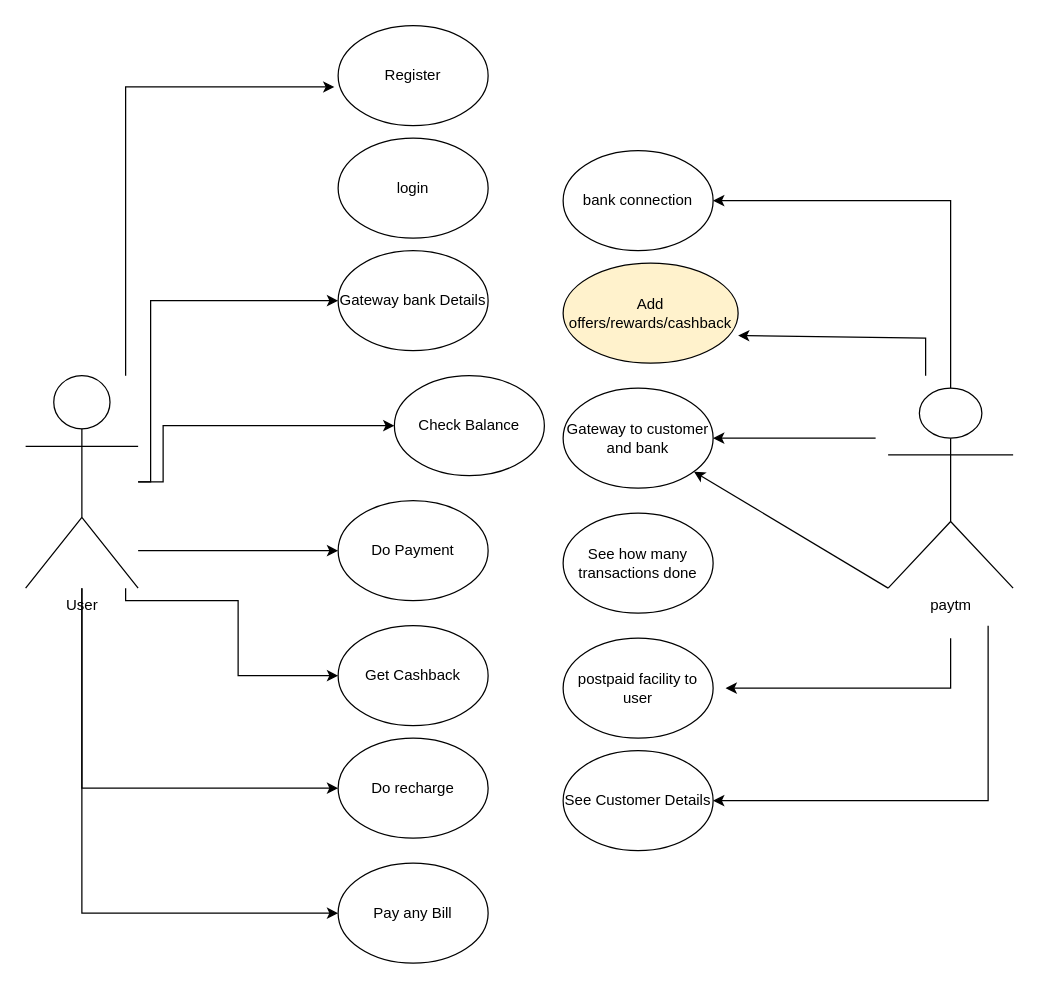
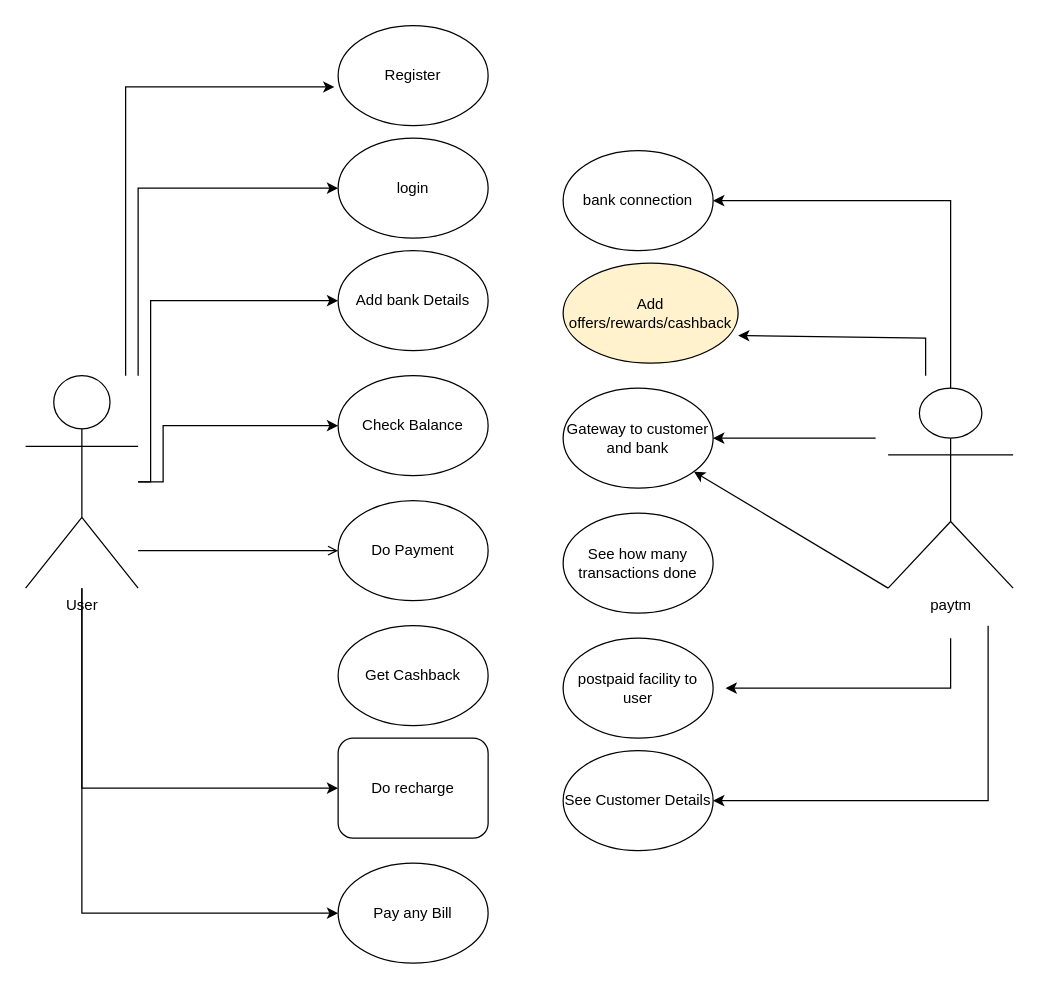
none -> (140, 188)
(413, 301) -> (413, 301)
(469, 426) -> (413, 426)
(328, 551) -> (330, 551)
(238, 622) -> none
(413, 788) -> (413, 788)
